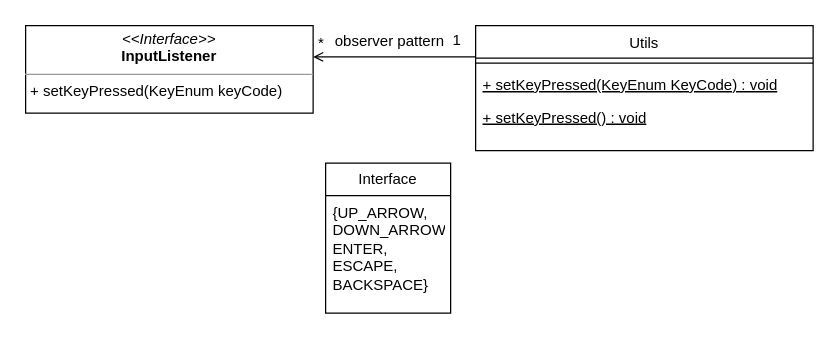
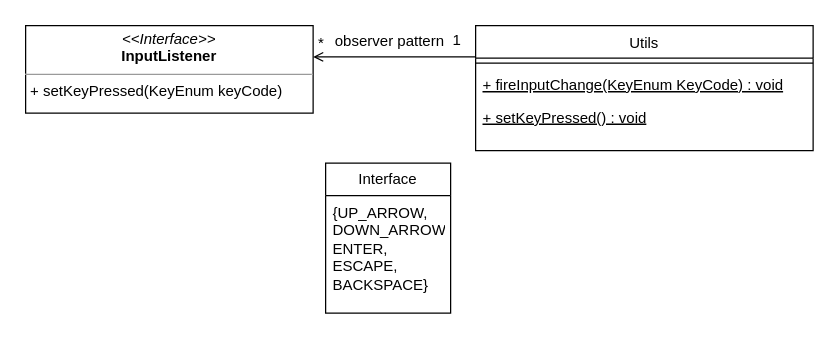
(635, 85) -> (641, 85)
